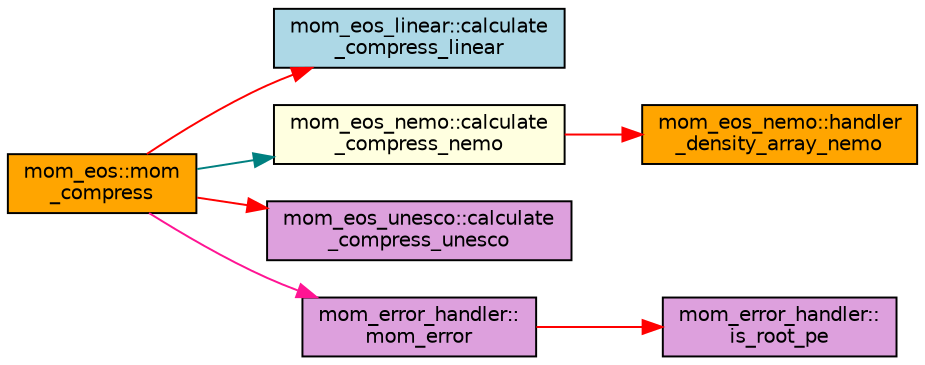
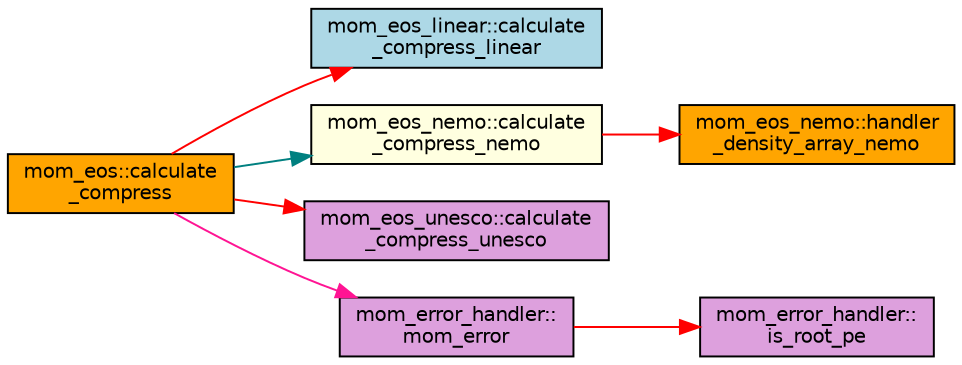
(102, 184) -> (121, 184)
